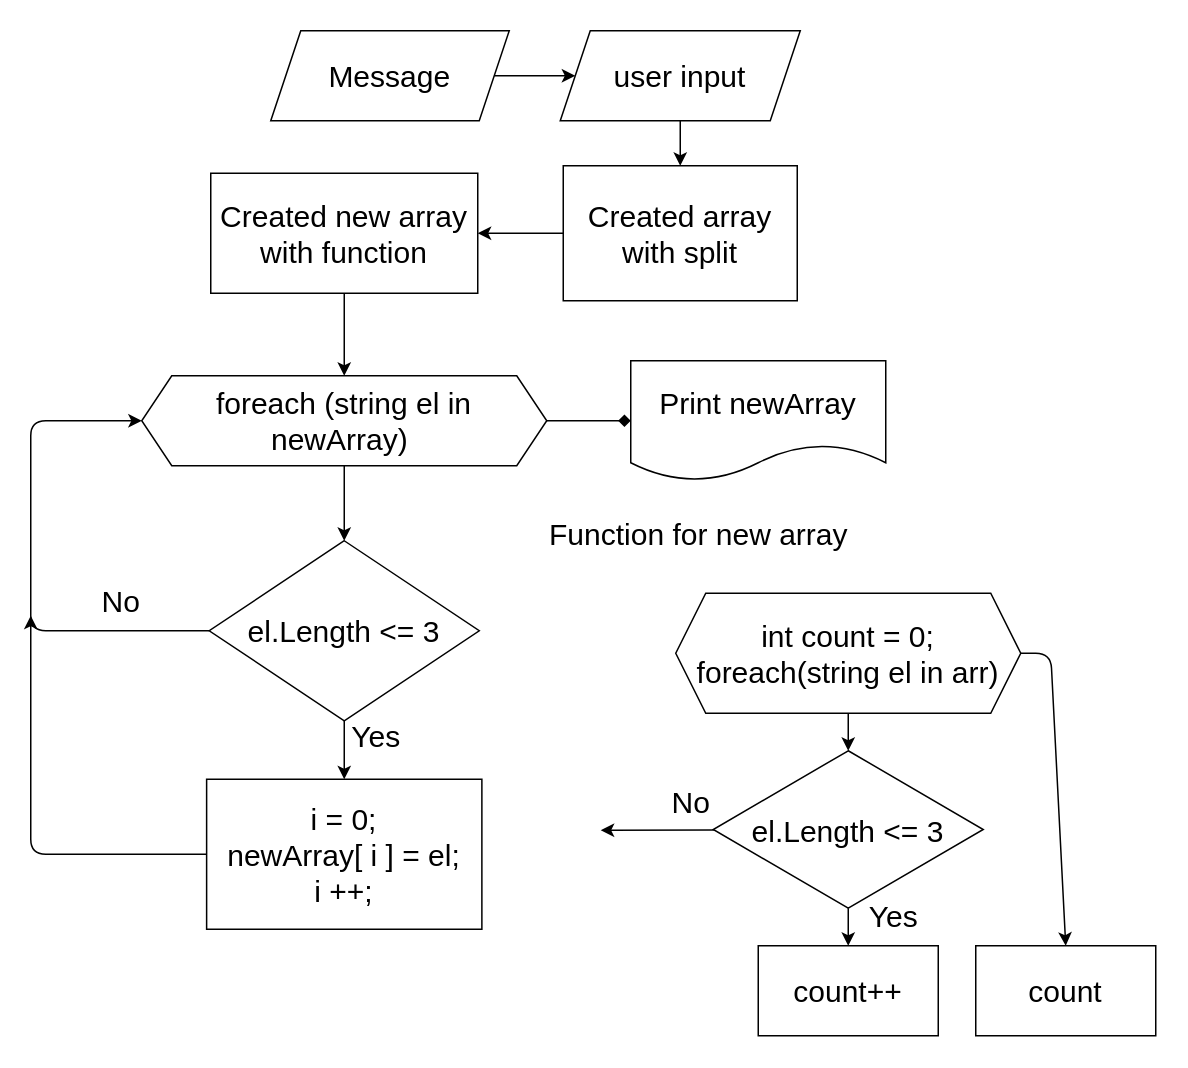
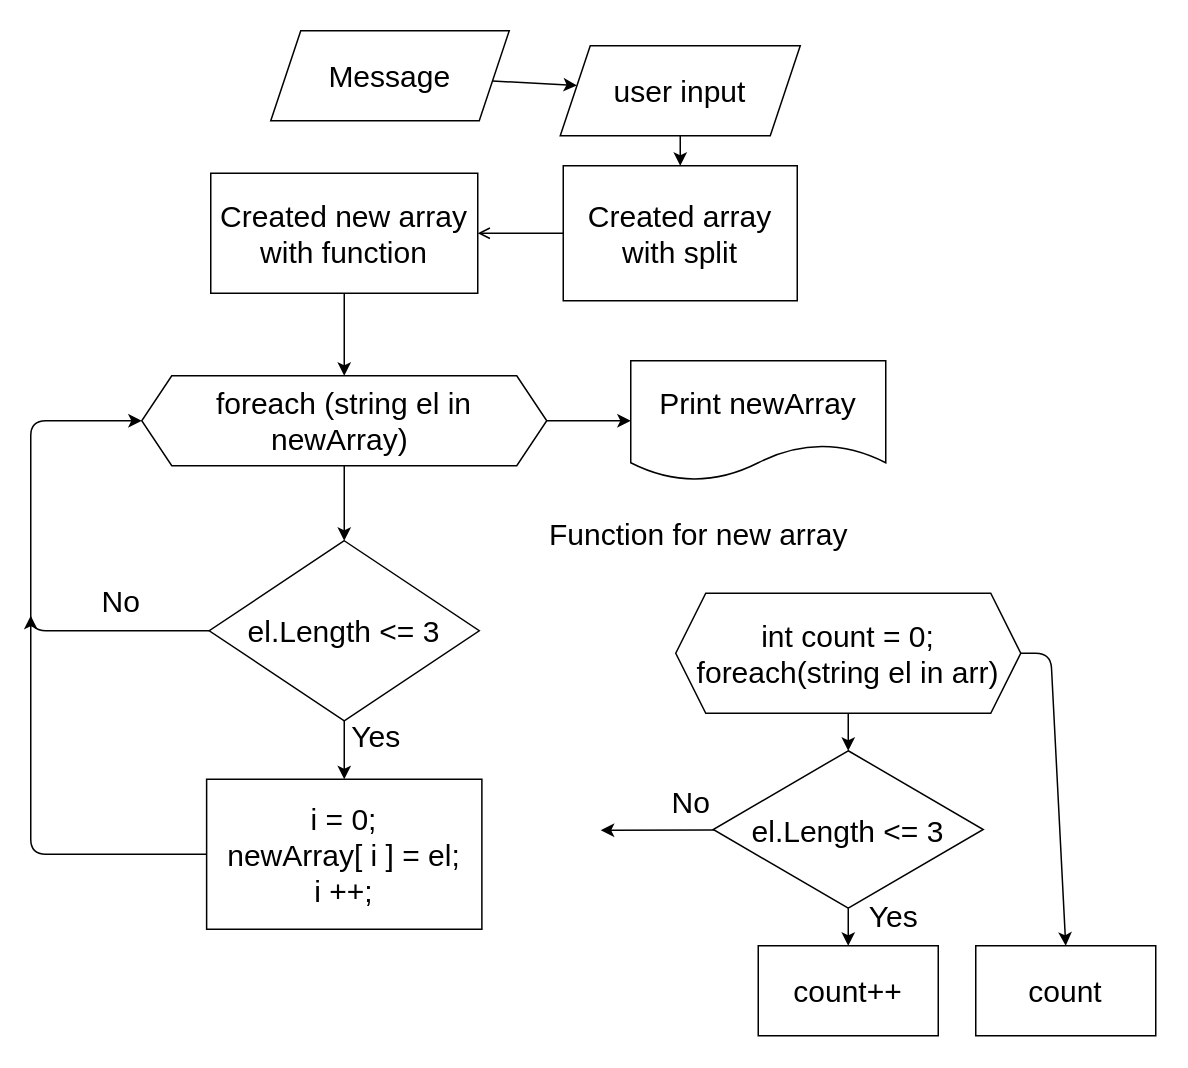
(680, 76) -> (680, 91)
(489, 233) -> (486, 233)
(618, 421) -> (619, 421)
